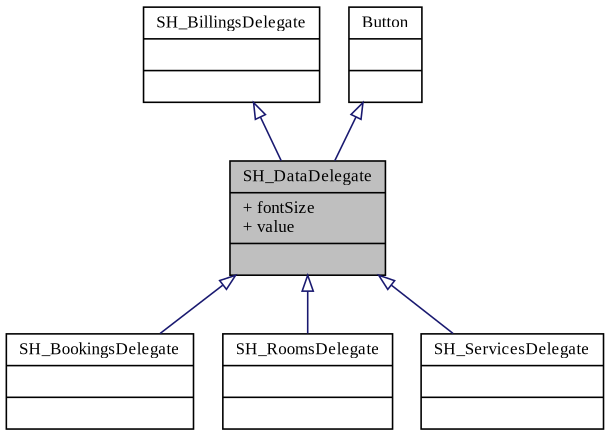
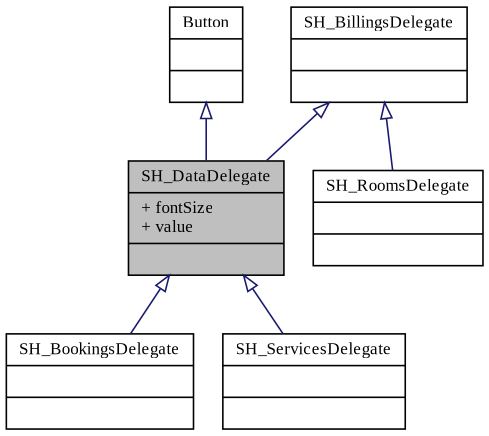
(308, 312) -> (390, 144)
